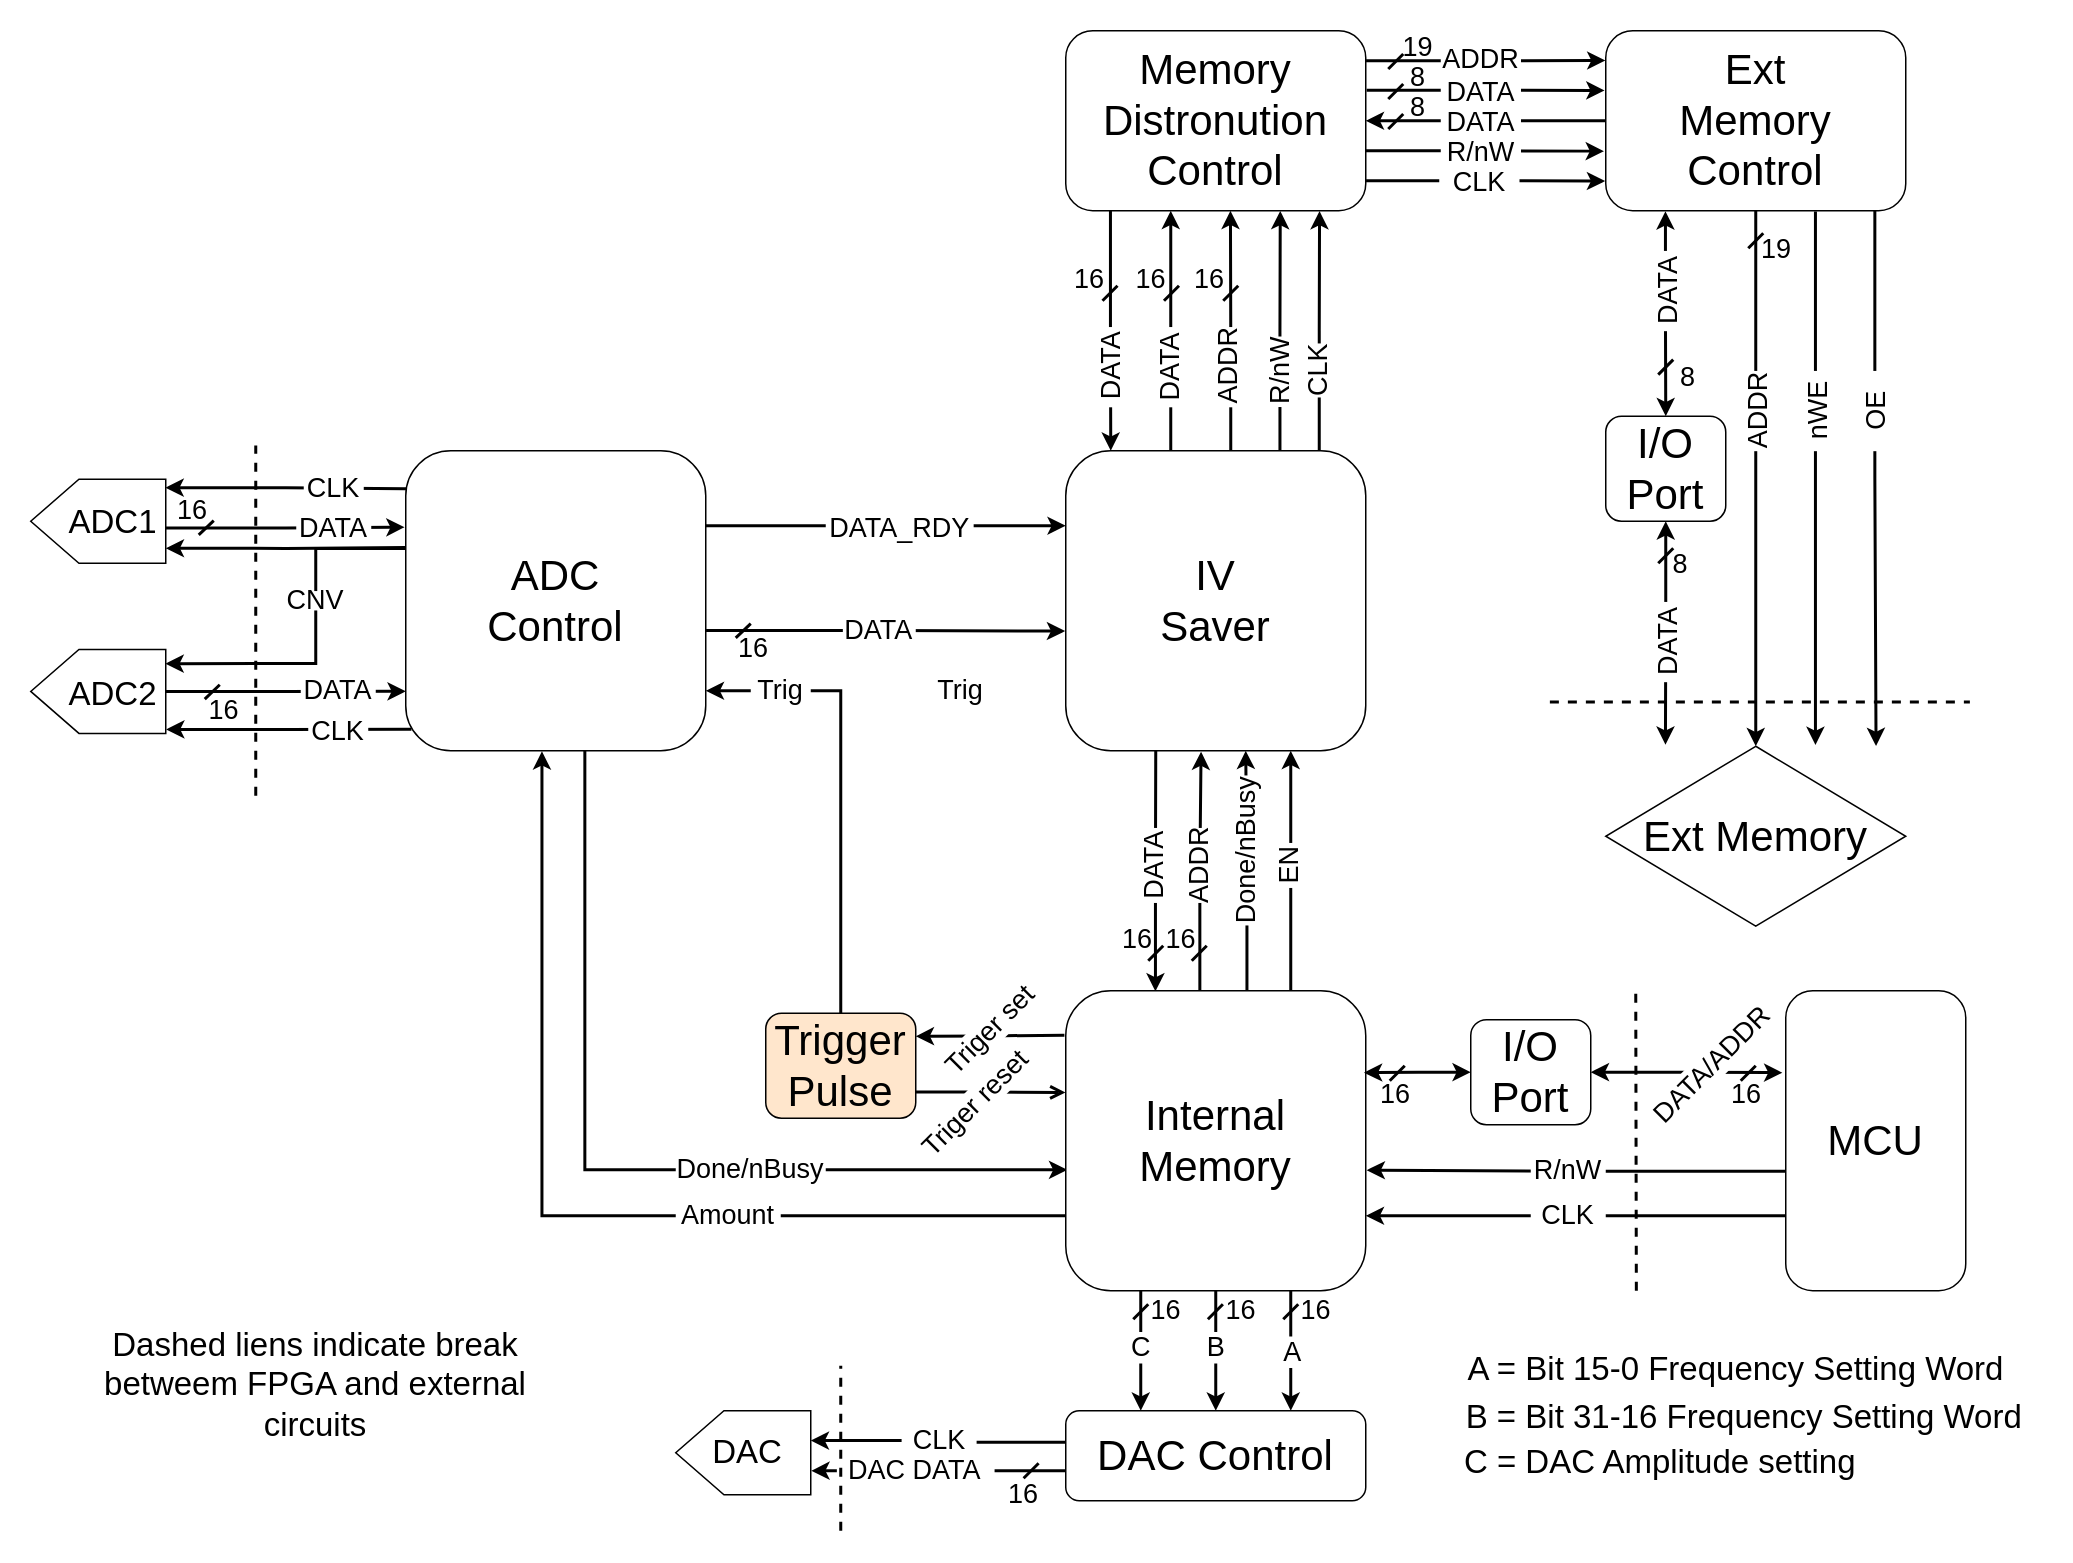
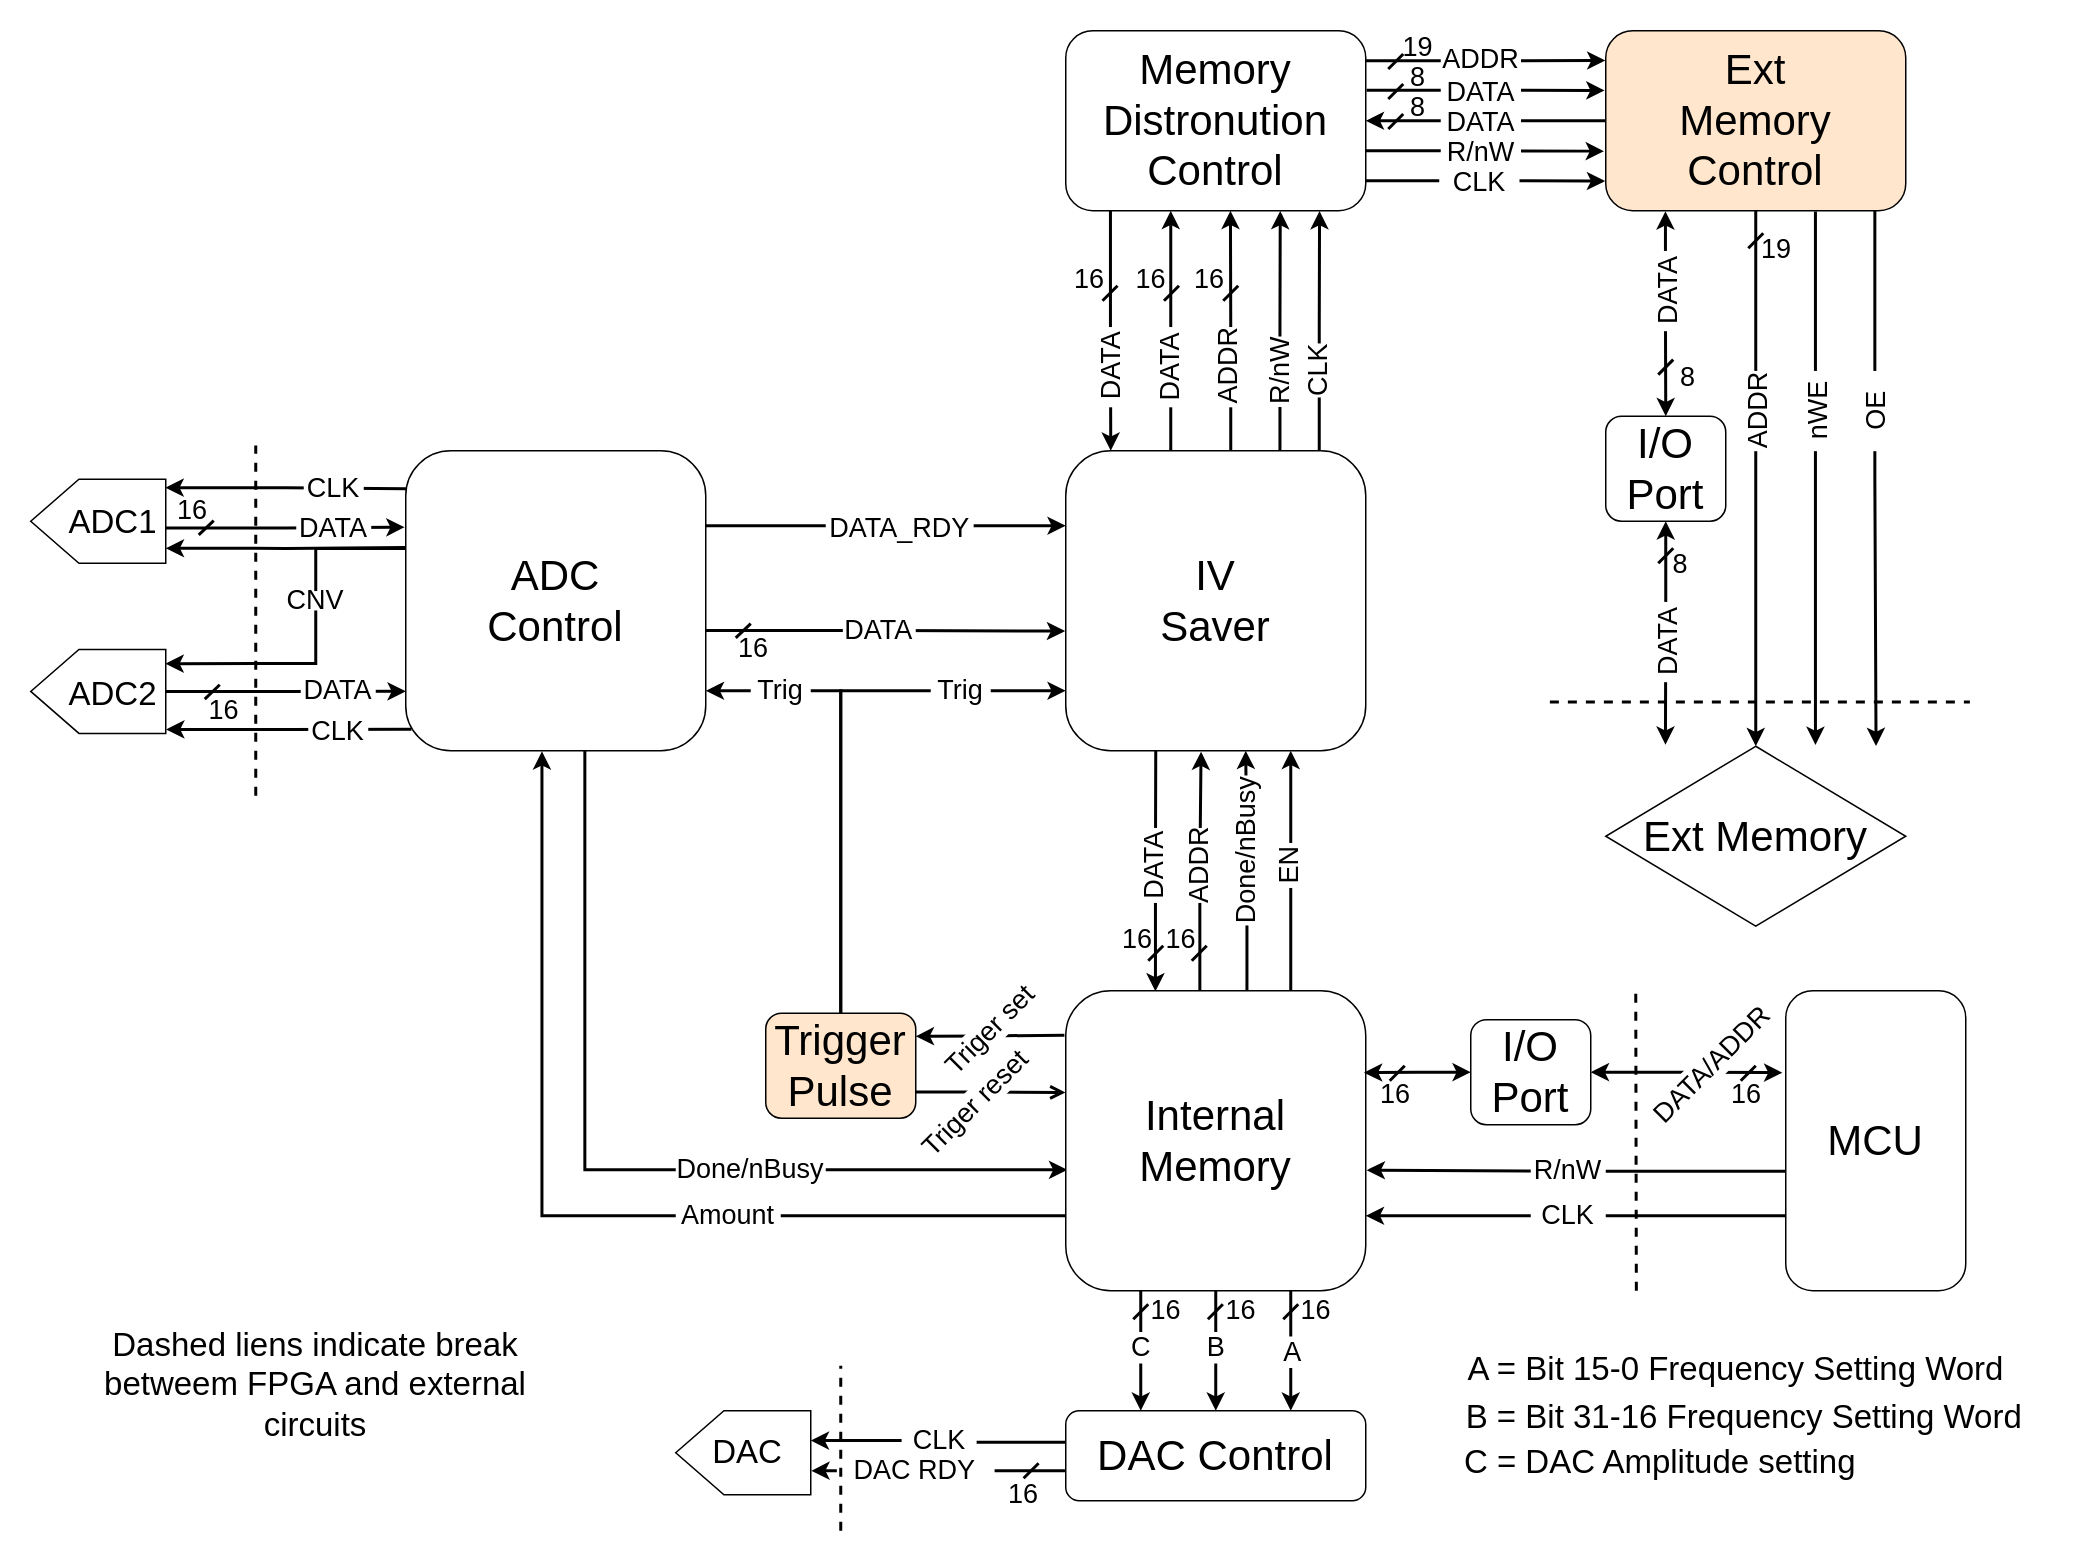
(1756, 121) -> (1756, 121)
none -> (887, 691)
(915, 1471) -> (915, 1471)
